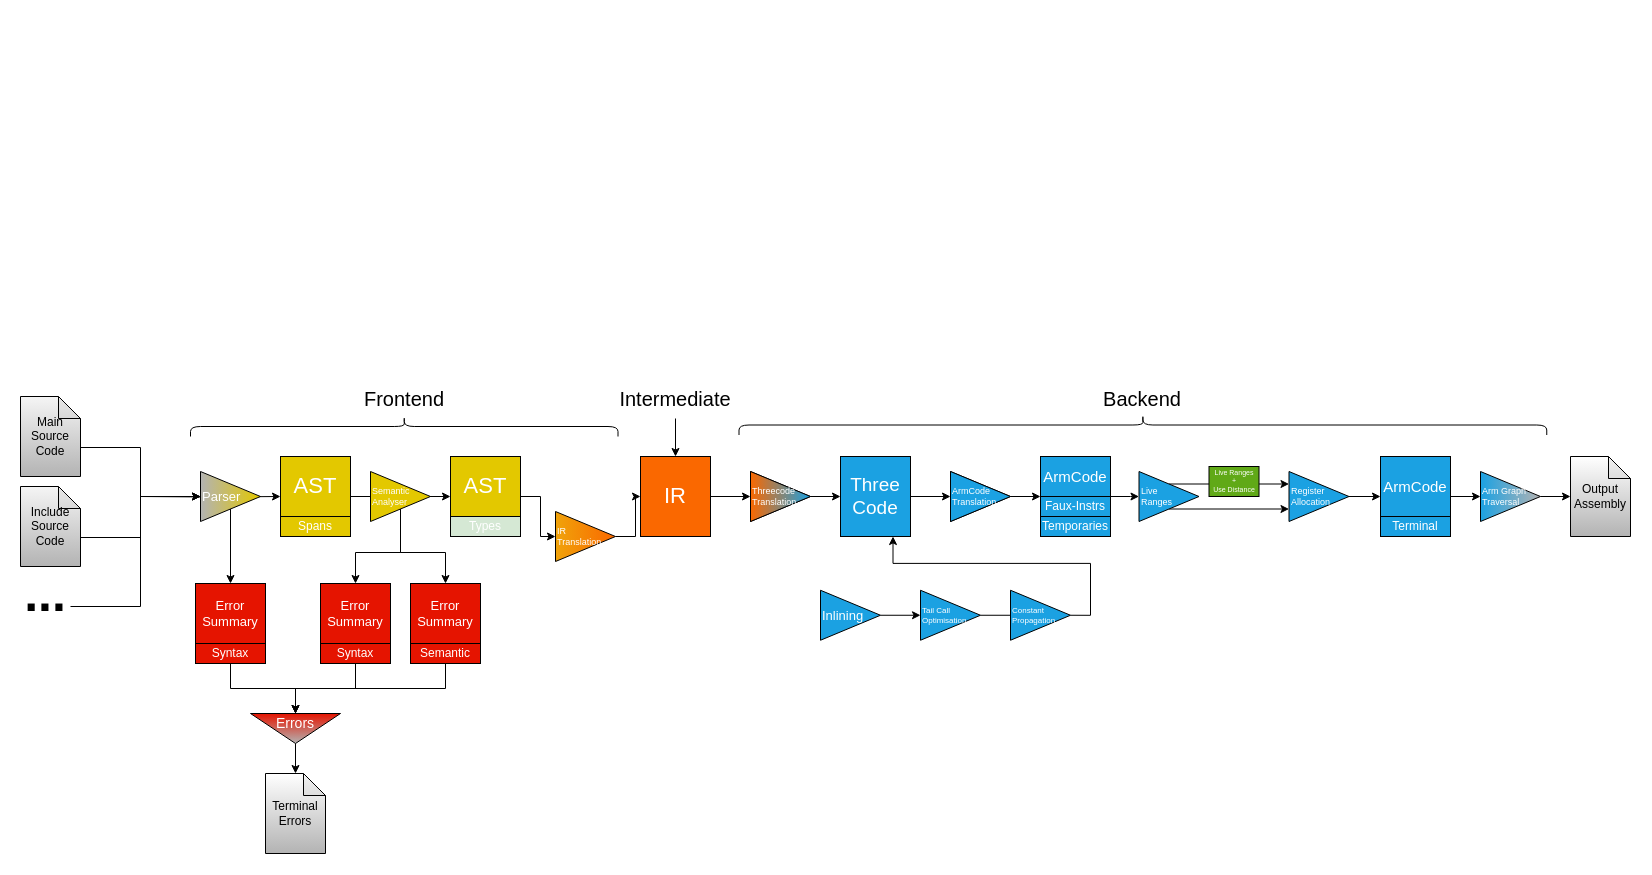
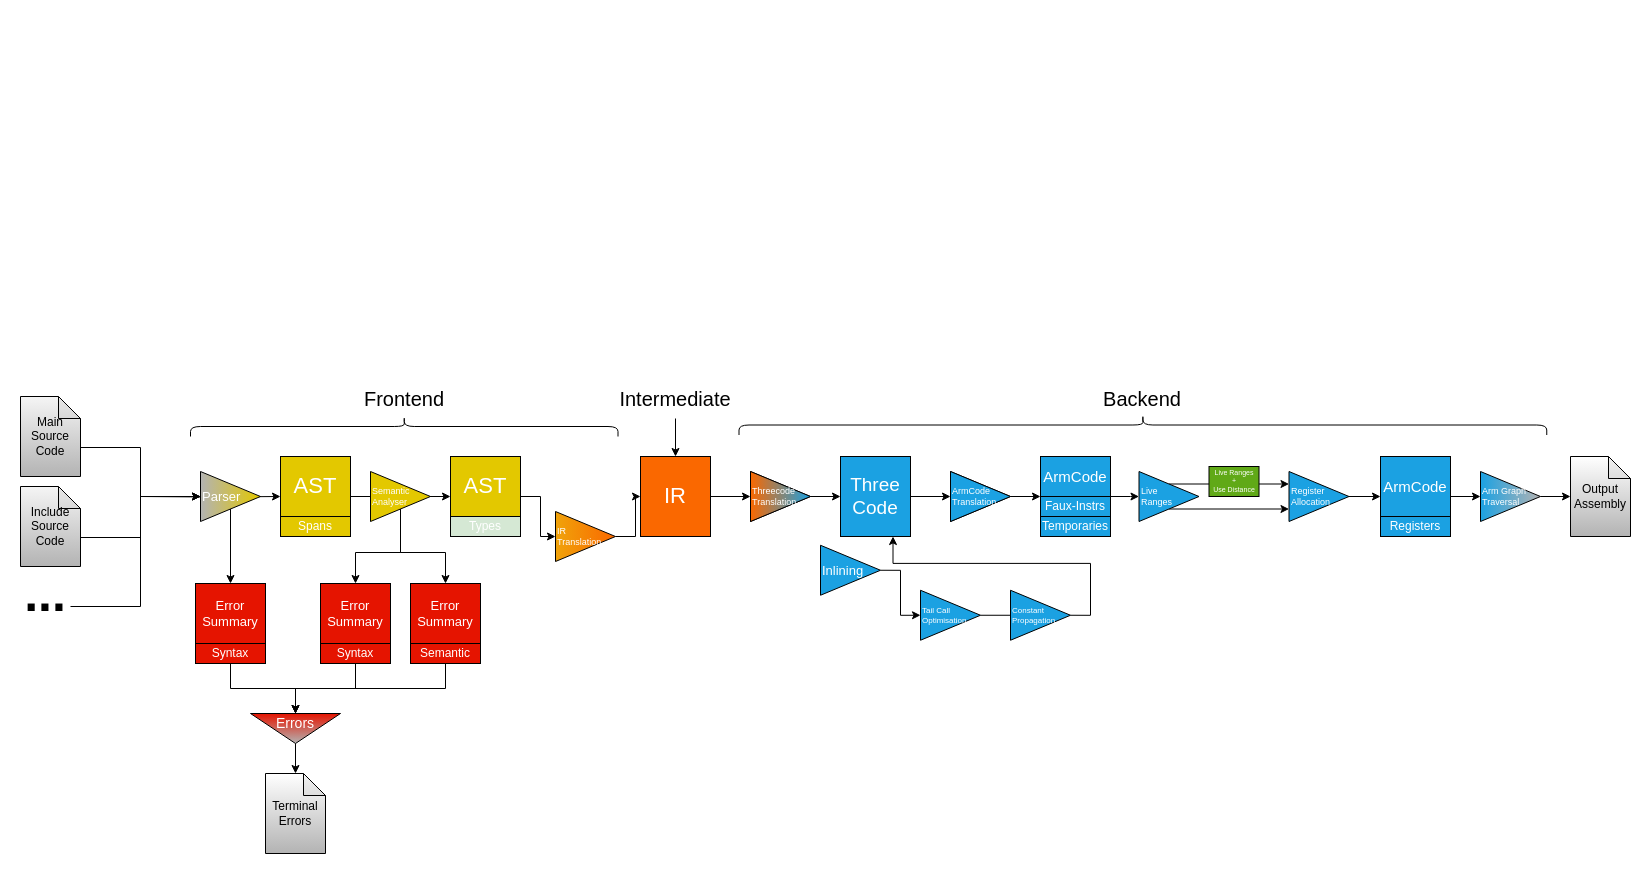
(1416, 527) -> (1416, 527)
(851, 615) -> (851, 570)
